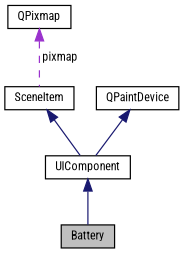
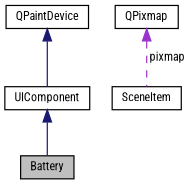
(67, 138) -> none
